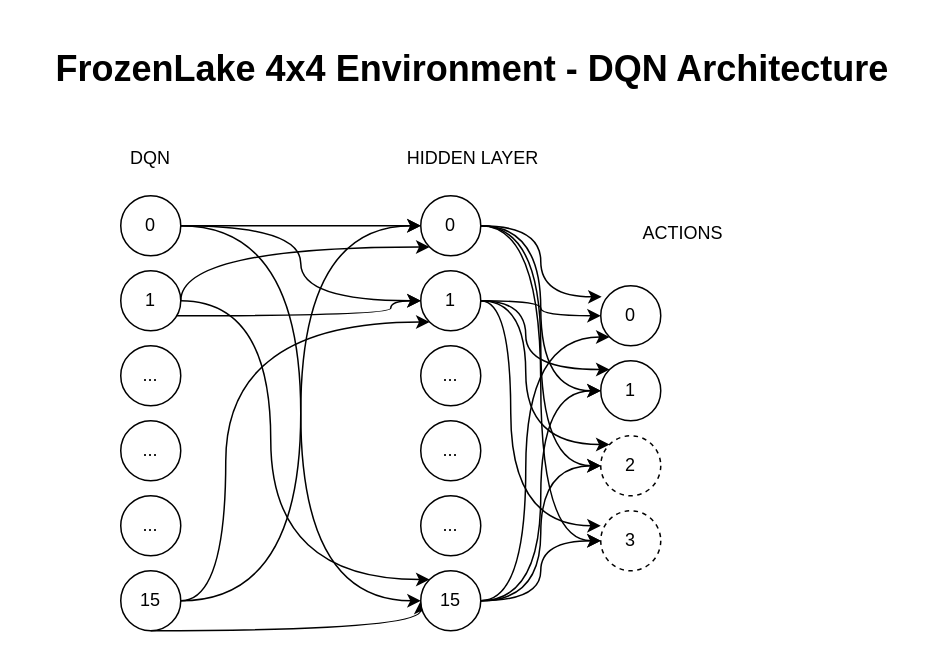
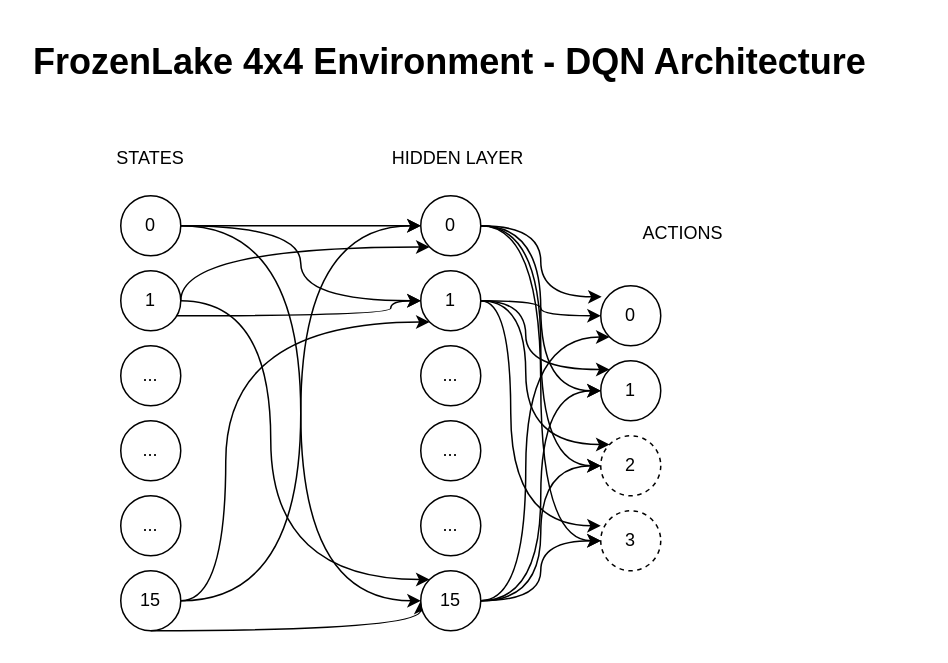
(496, 68) -> (473, 61)
(151, 158) -> (151, 158)
(473, 158) -> (458, 158)
